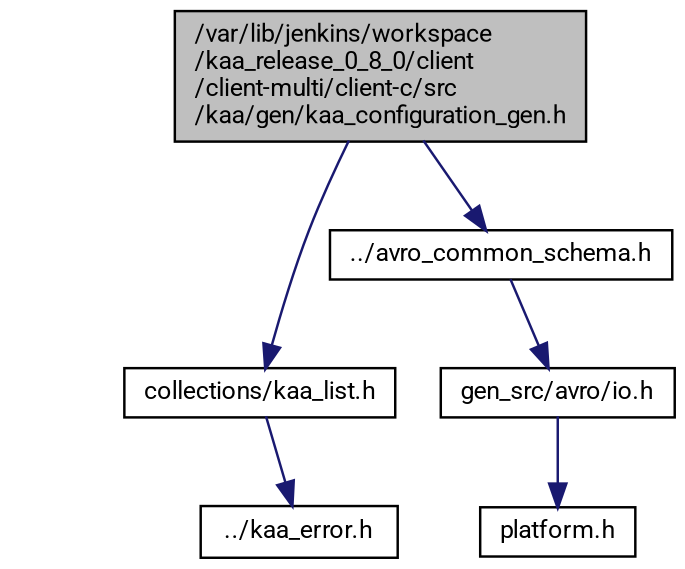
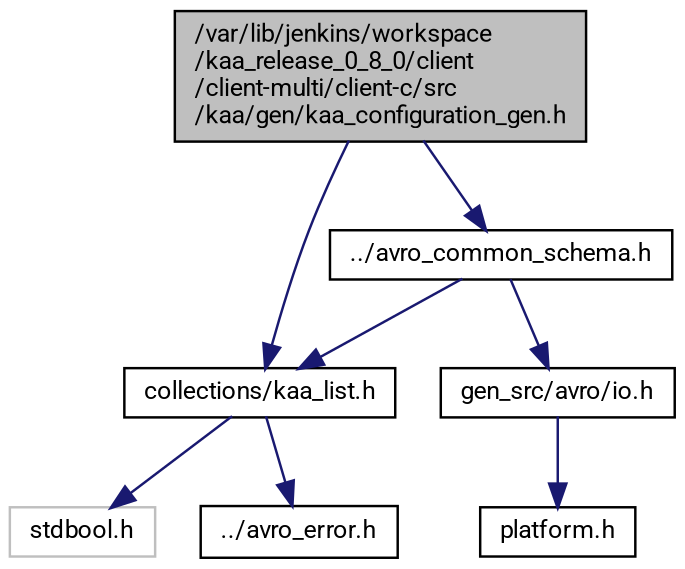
none -> (391, 318)
none -> (82, 532)
(299, 532) -> (299, 532)
